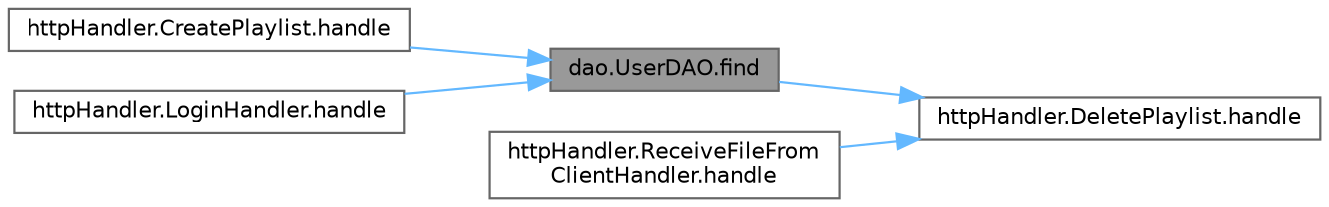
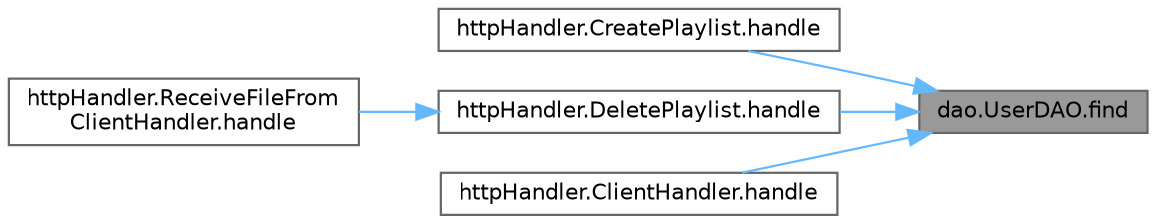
(840, 88) -> (868, 112)
(209, 112) -> (639, 194)
